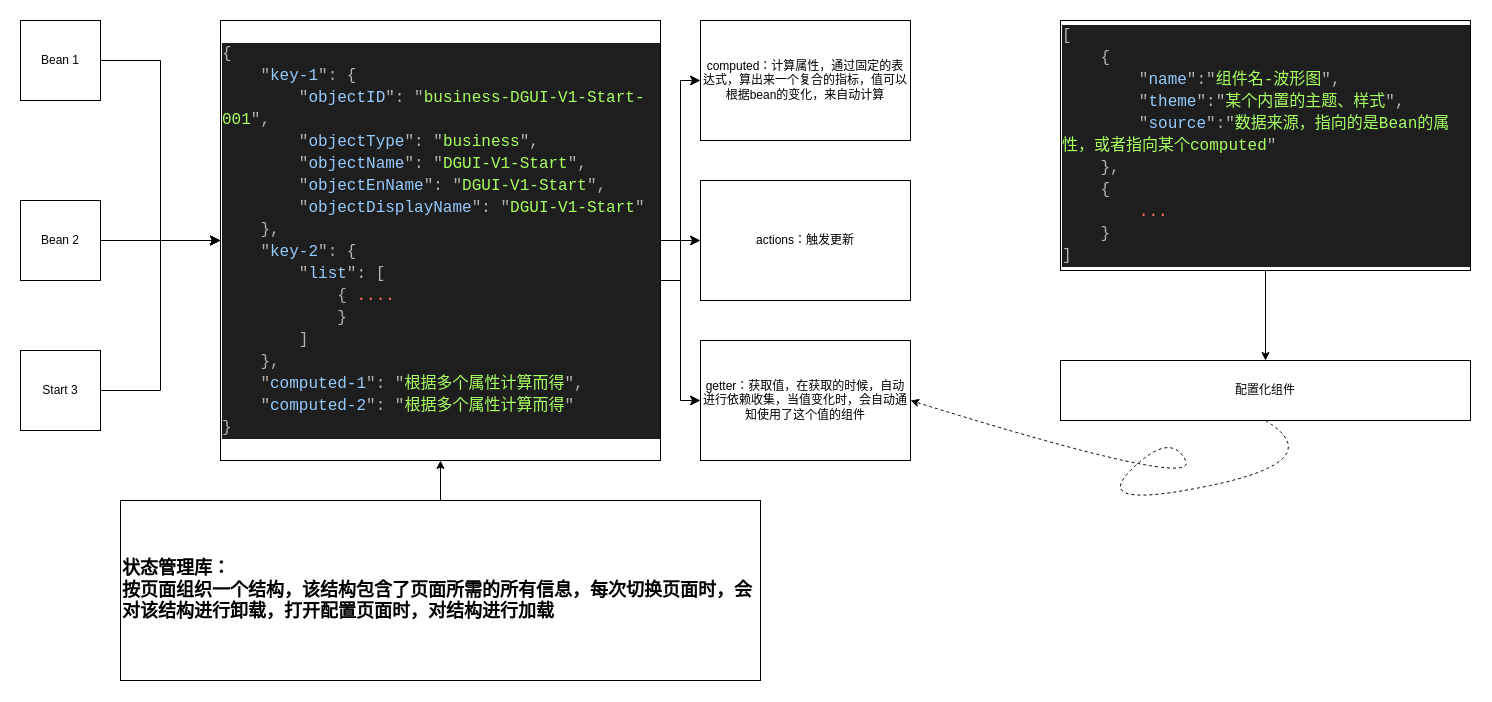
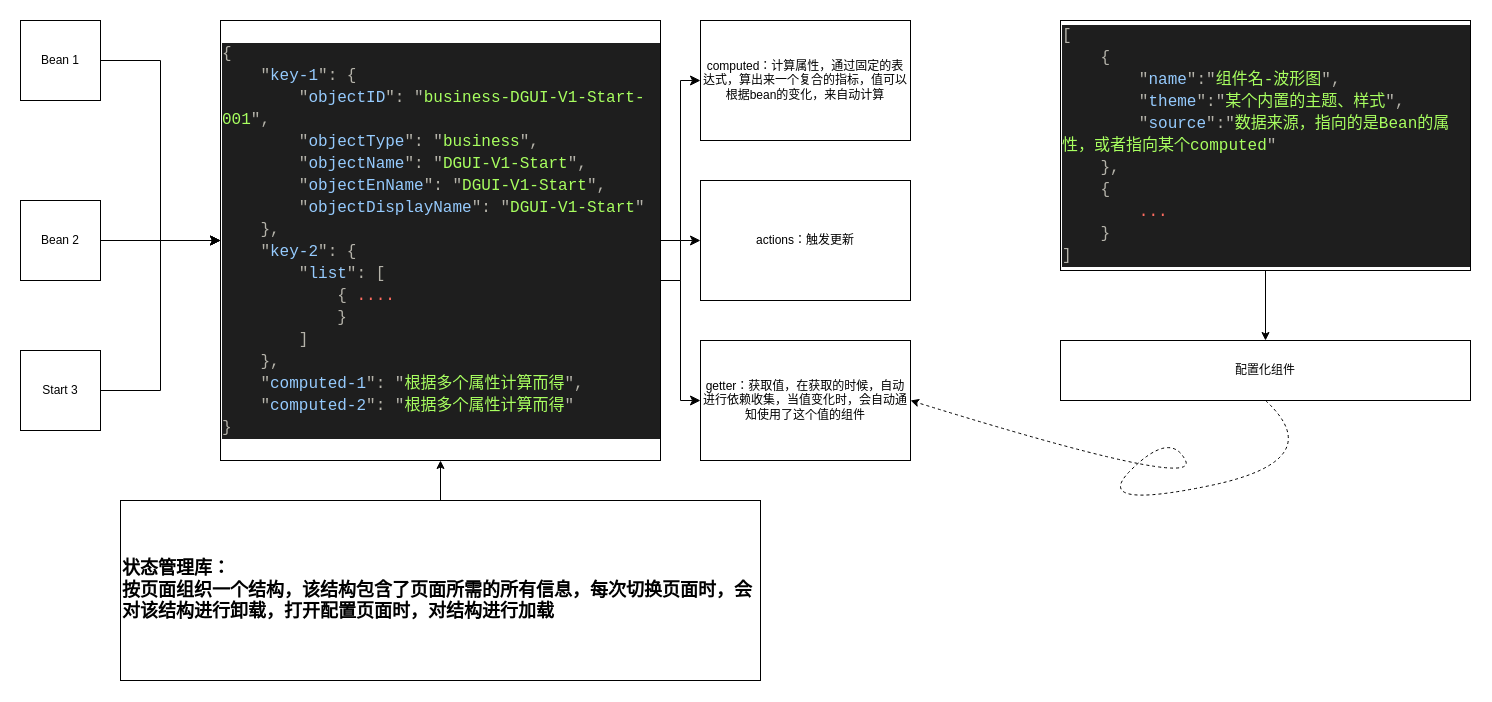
(1266, 391) -> (1266, 371)
